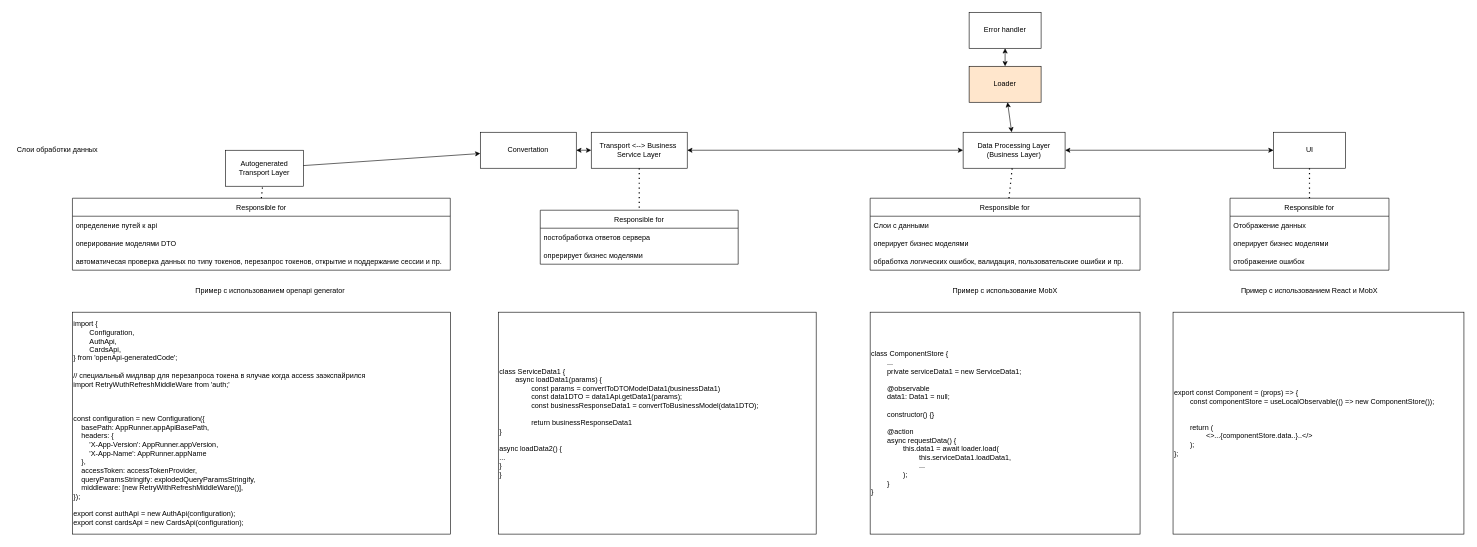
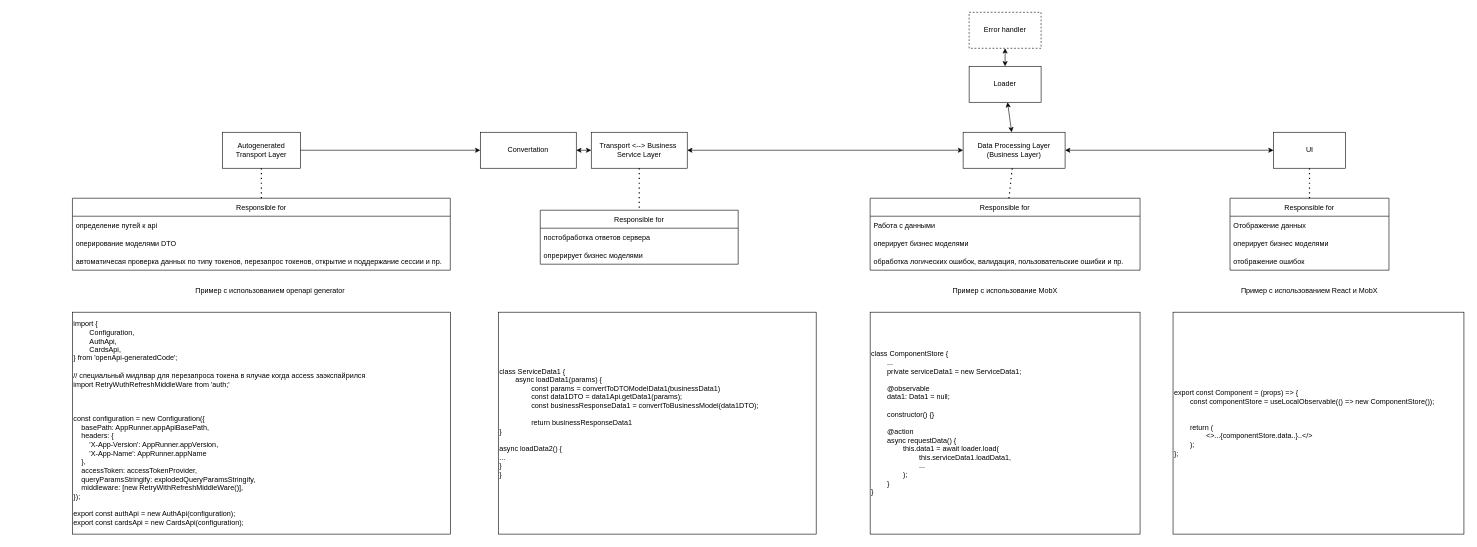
(1005, 30) -> (1005, 30)
(1005, 84) -> (1005, 84)
(57, 150) -> none
(264, 168) -> (261, 150)
(900, 226) -> (904, 226)
